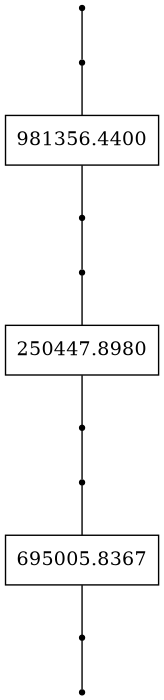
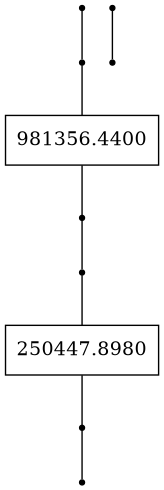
(82, 560) -> none
